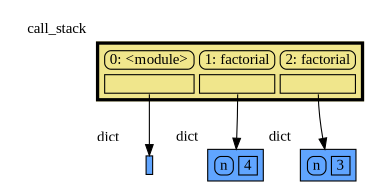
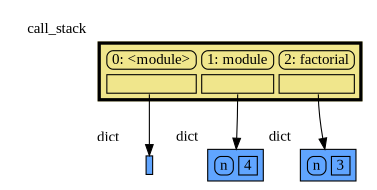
(237, 59) -> (238, 59)
